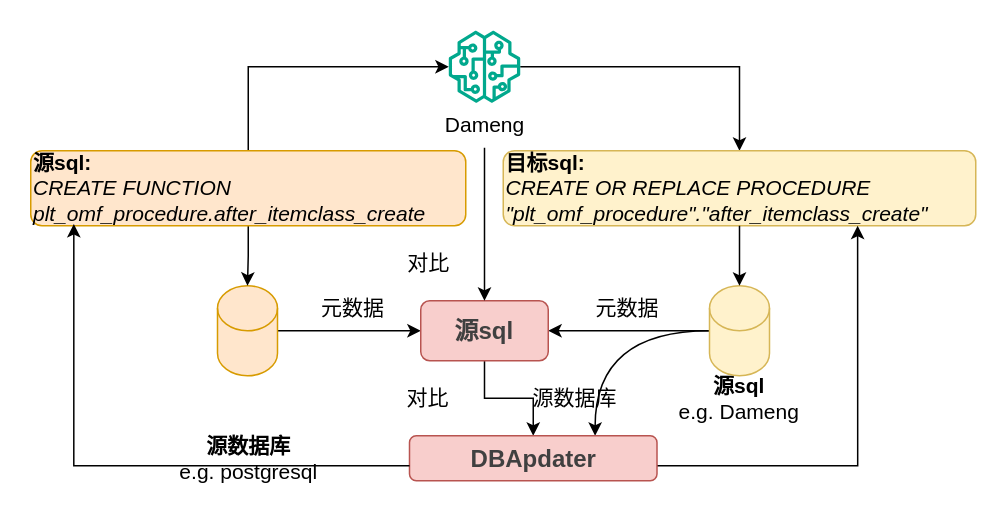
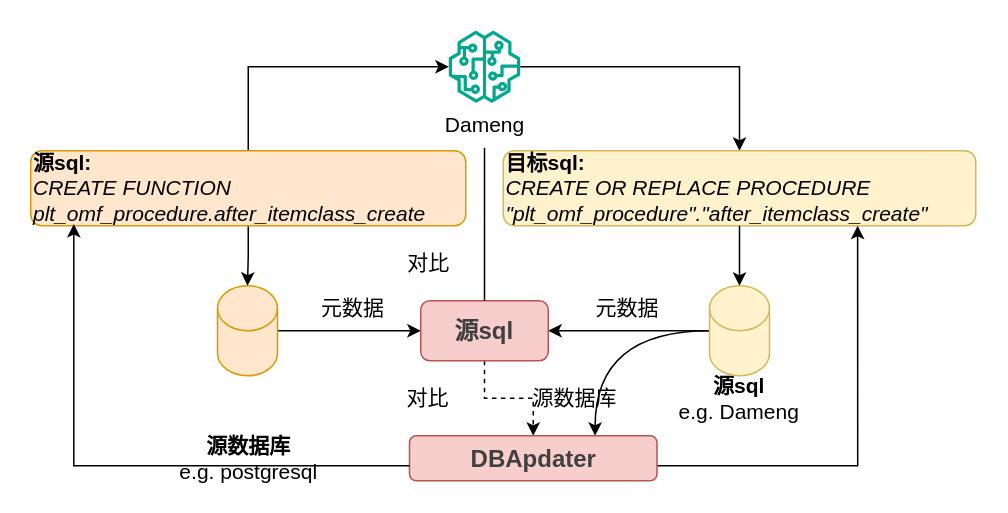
(485, 289) -> (485, 293)
(502, 398) -> (502, 398)
